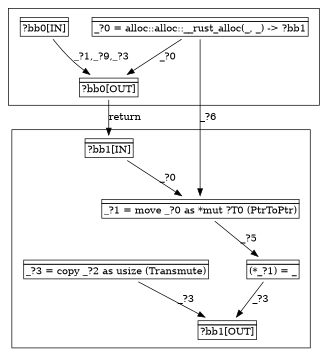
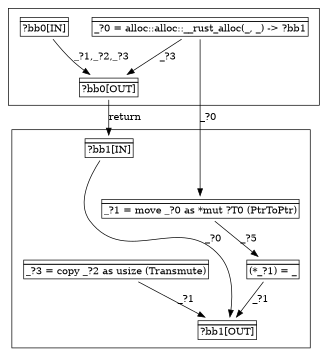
(101, 57) -> (101, 57)
(168, 57) -> (168, 57)
(208, 117) -> (208, 117)
(151, 176) -> (150, 240)
(186, 299) -> (186, 299)
(261, 299) -> (261, 299)
